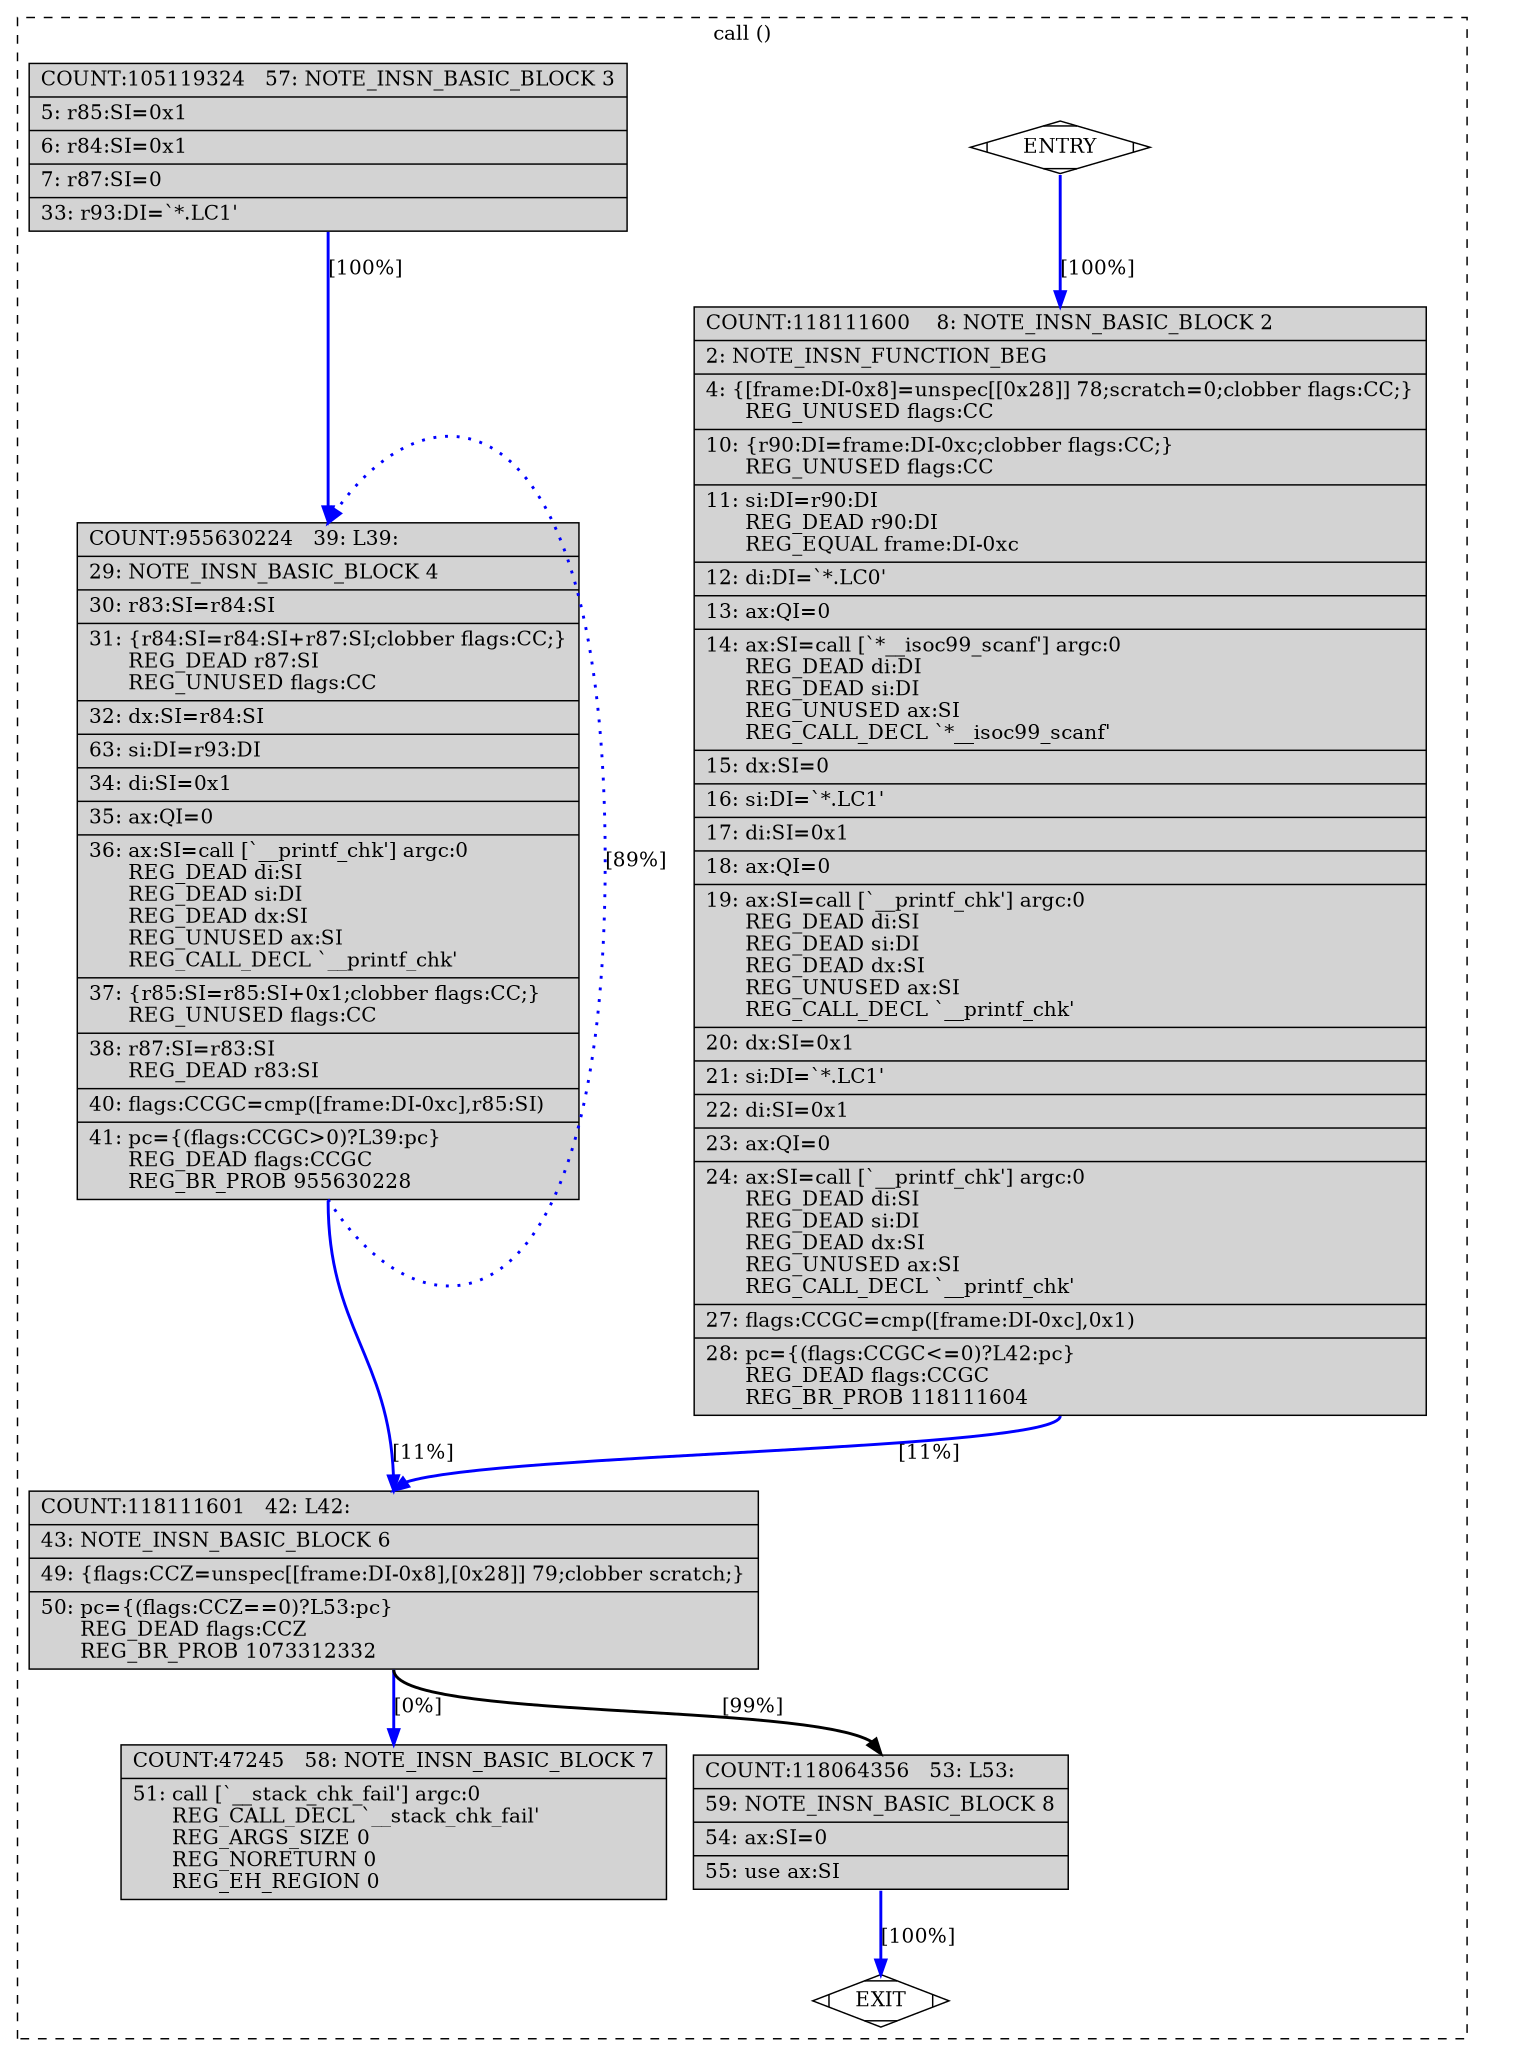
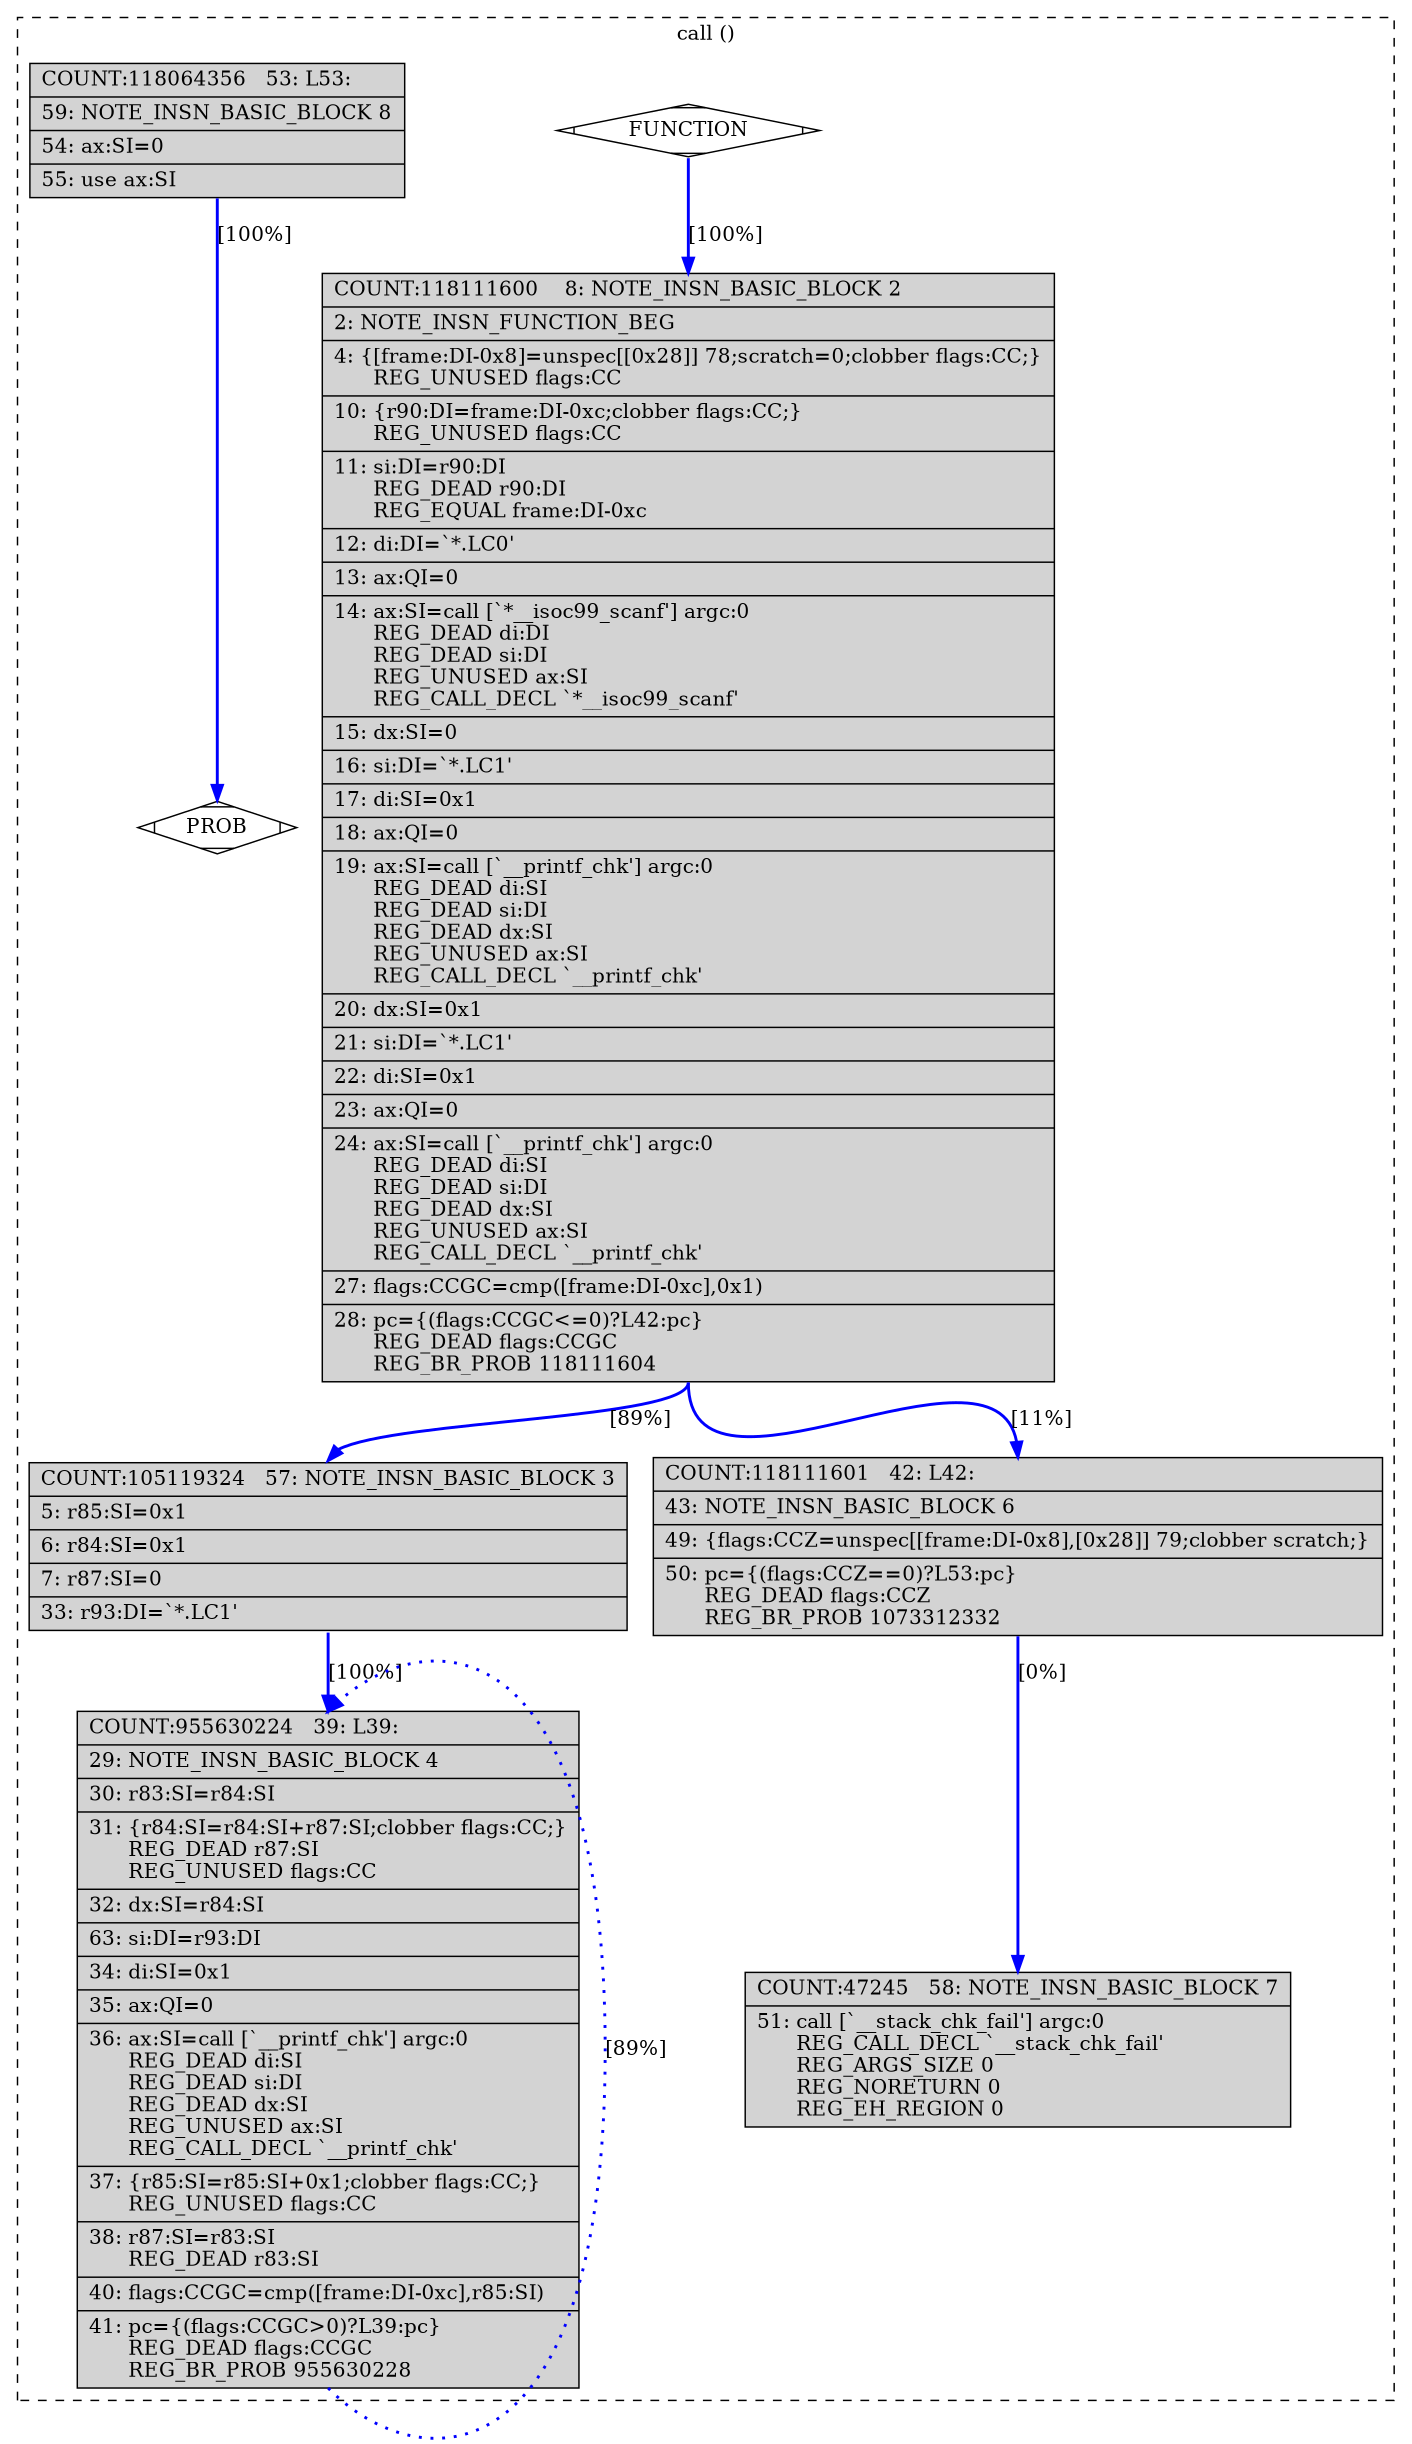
(1060, 147) -> (688, 131)
(358, 1339) -> none
none -> (516, 1421)
(630, 1711) -> none
(881, 2001) -> (217, 828)
